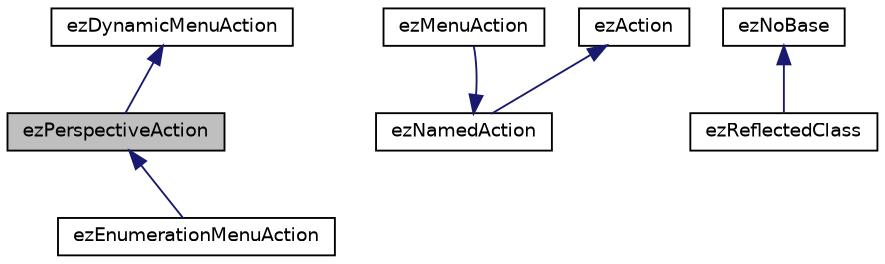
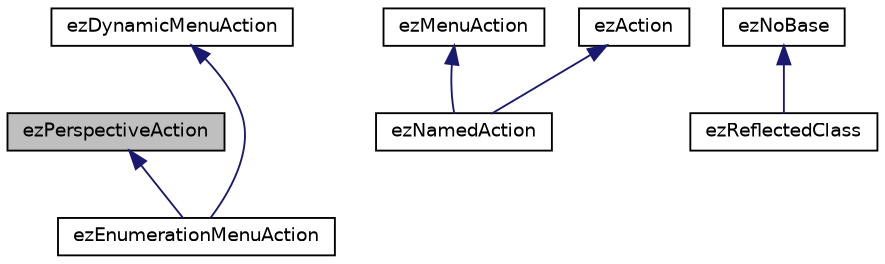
(476, 70) -> (452, 89)
(139, 88) -> (245, 137)
